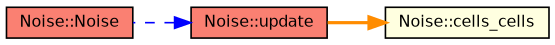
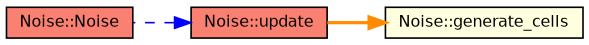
(467, 23) -> (484, 23)
